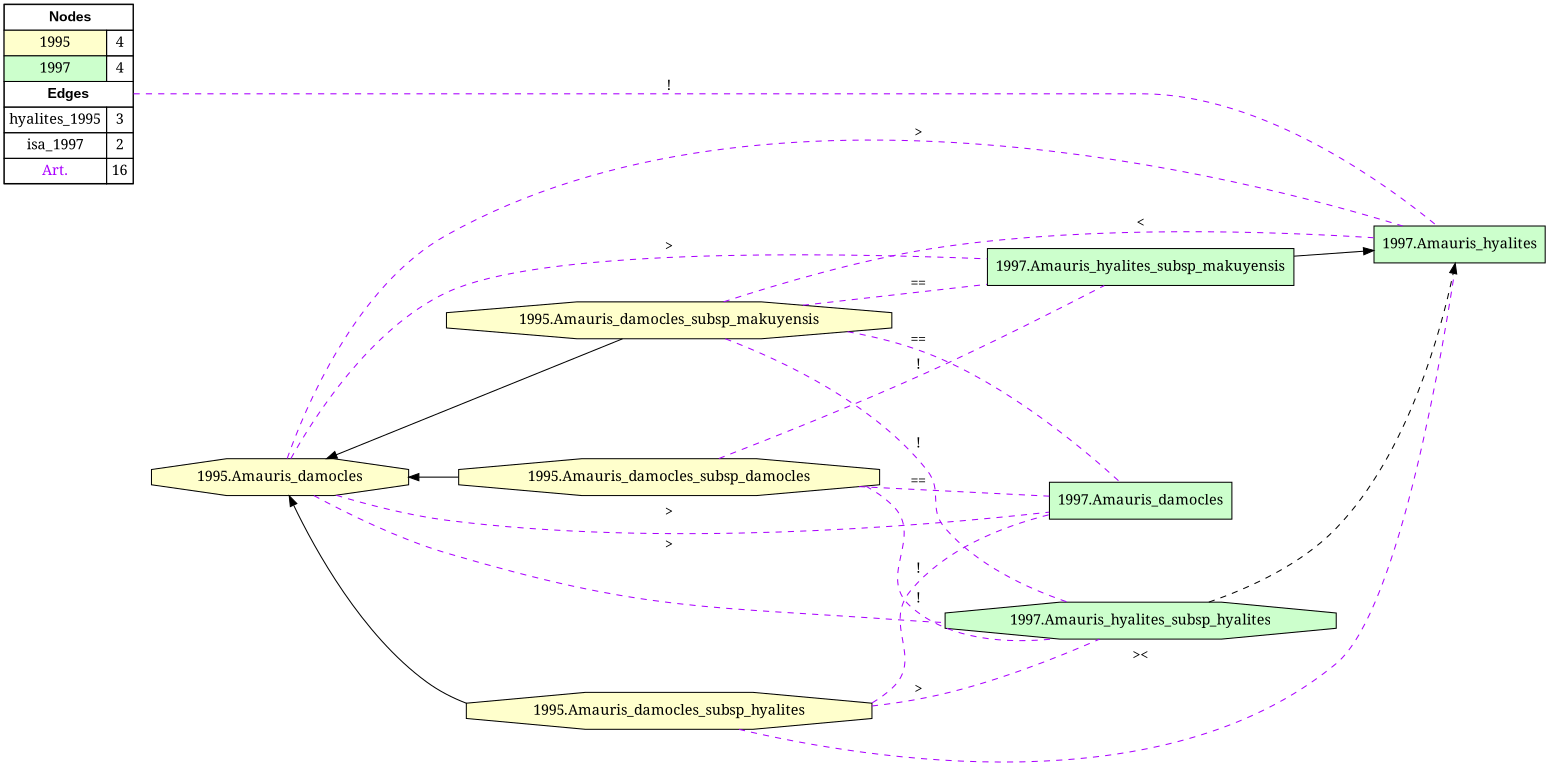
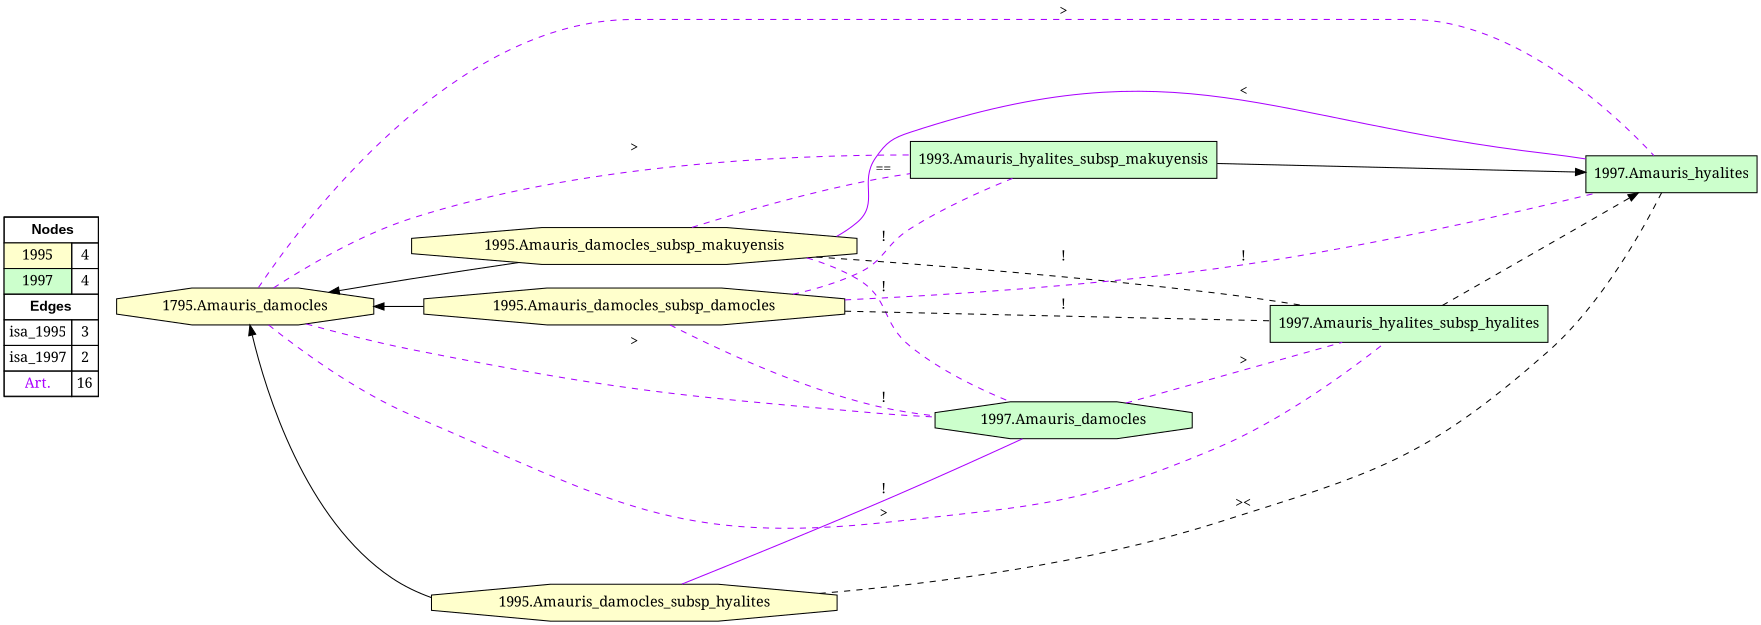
(802, 94) -> (1224, 267)
(55, 119) -> (38, 332)
(1045, 236) -> (1179, 94)
(1141, 267) -> (1064, 160)
(919, 340) -> (884, 288)
(915, 457) -> (1060, 277)
(280, 477) -> (245, 306)
(919, 482) -> (884, 398)
(1141, 501) -> (1064, 420)
(922, 579) -> (853, 514)
(915, 610) -> (1057, 316)
(1141, 621) -> (1409, 324)
(988, 681) -> (1234, 373)
(1251, 715) -> (1297, 497)
